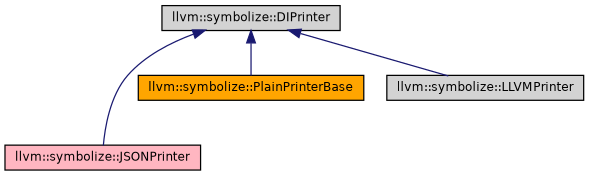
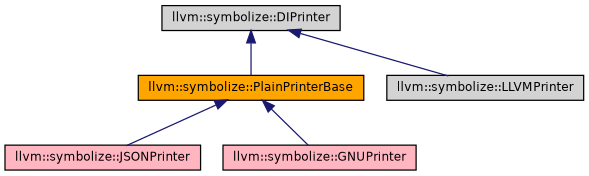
(129, 74) -> (171, 125)
none -> (320, 158)
